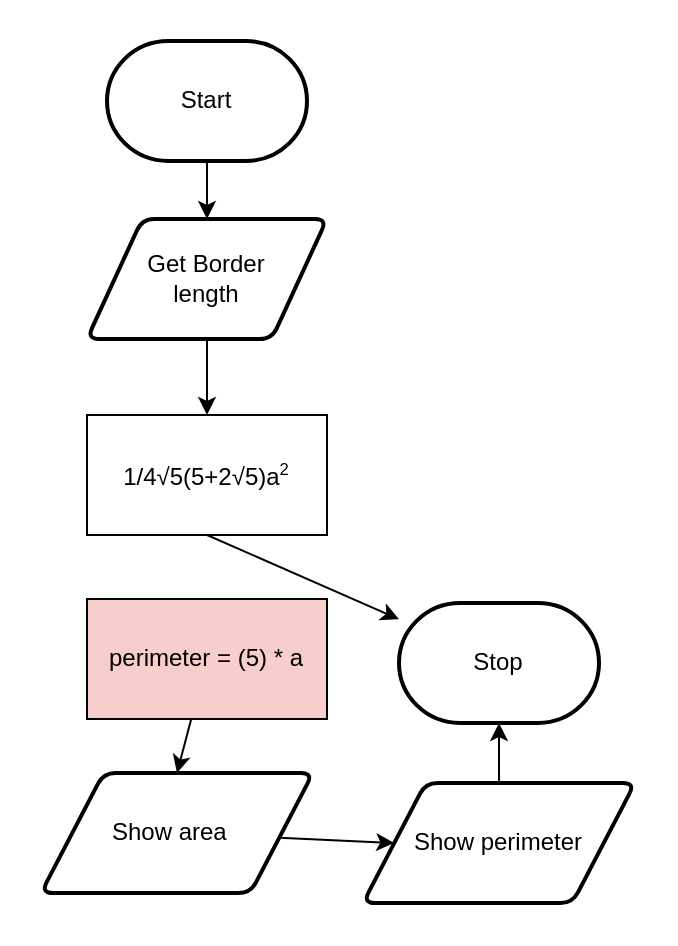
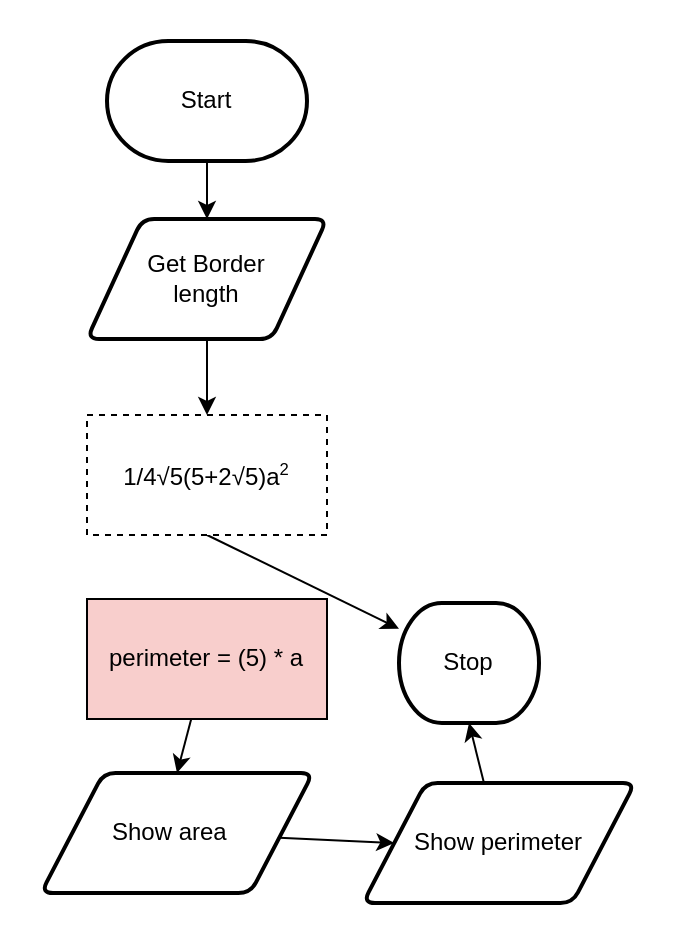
(207, 475) -> (207, 475)
(499, 663) -> (469, 663)
